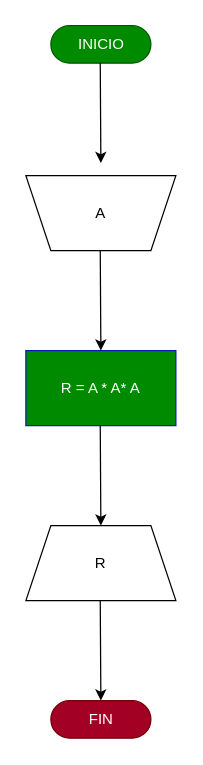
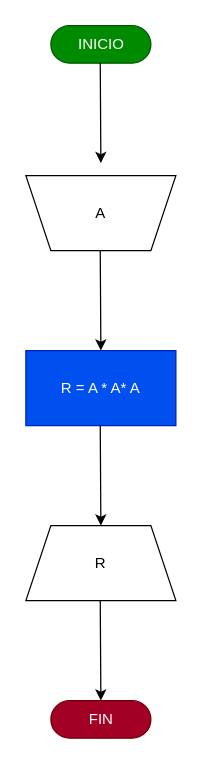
(101, 388) -> (101, 388)
